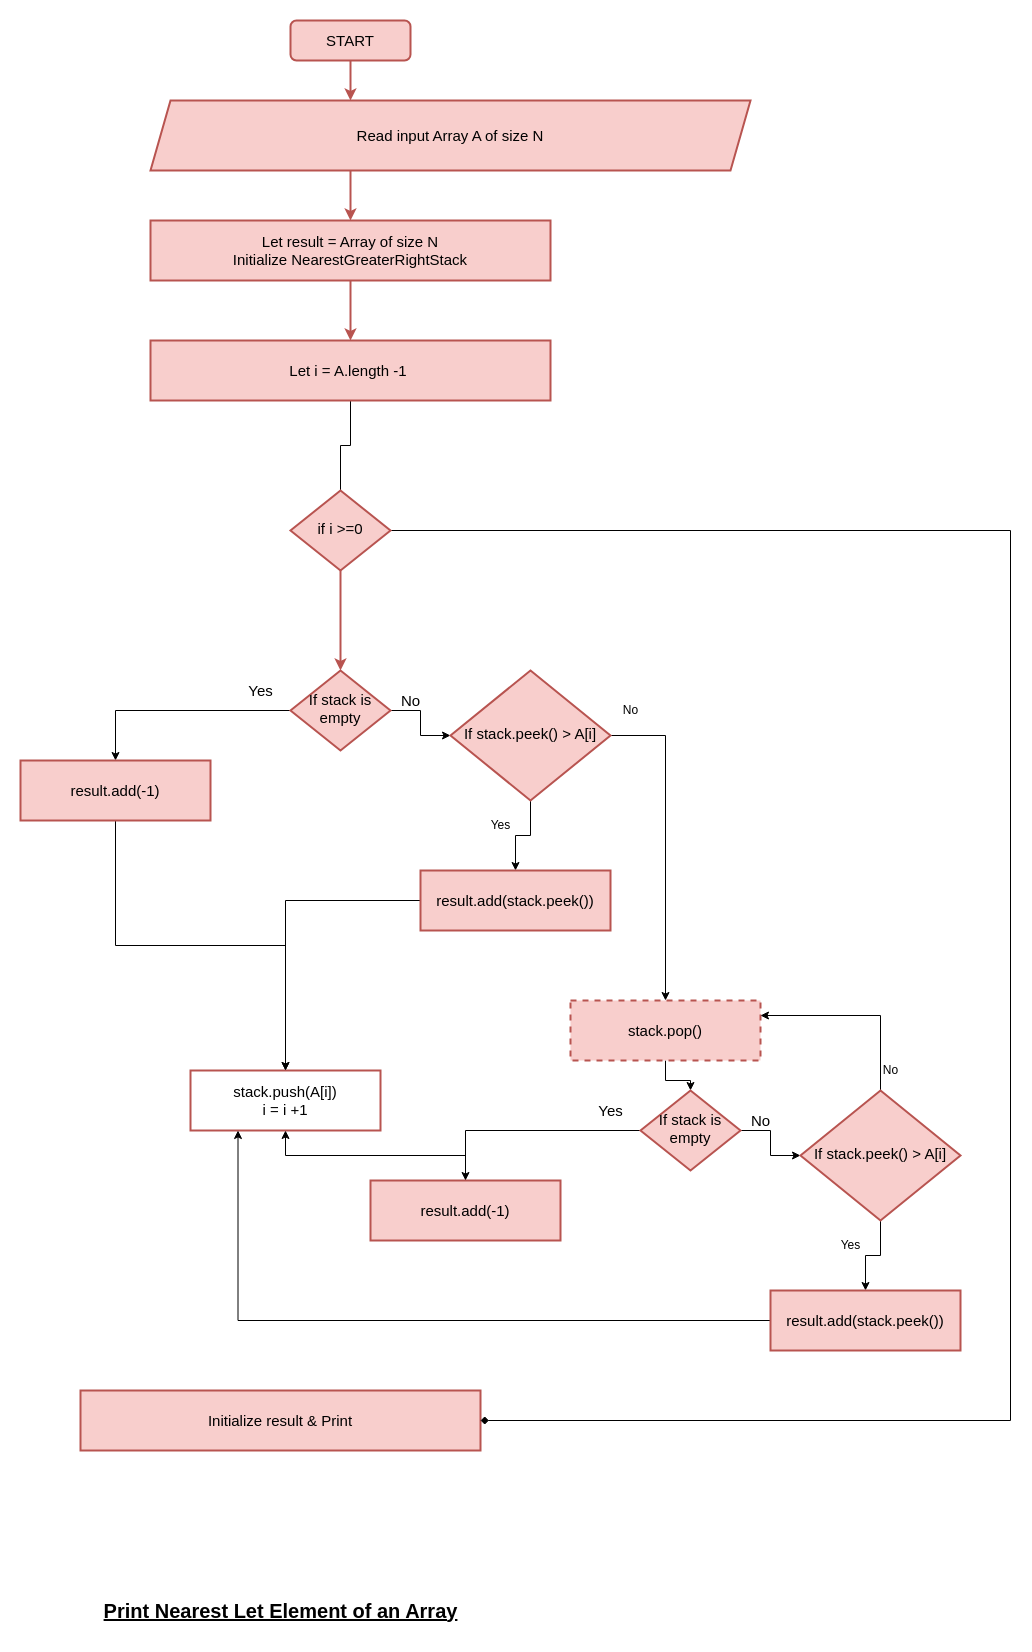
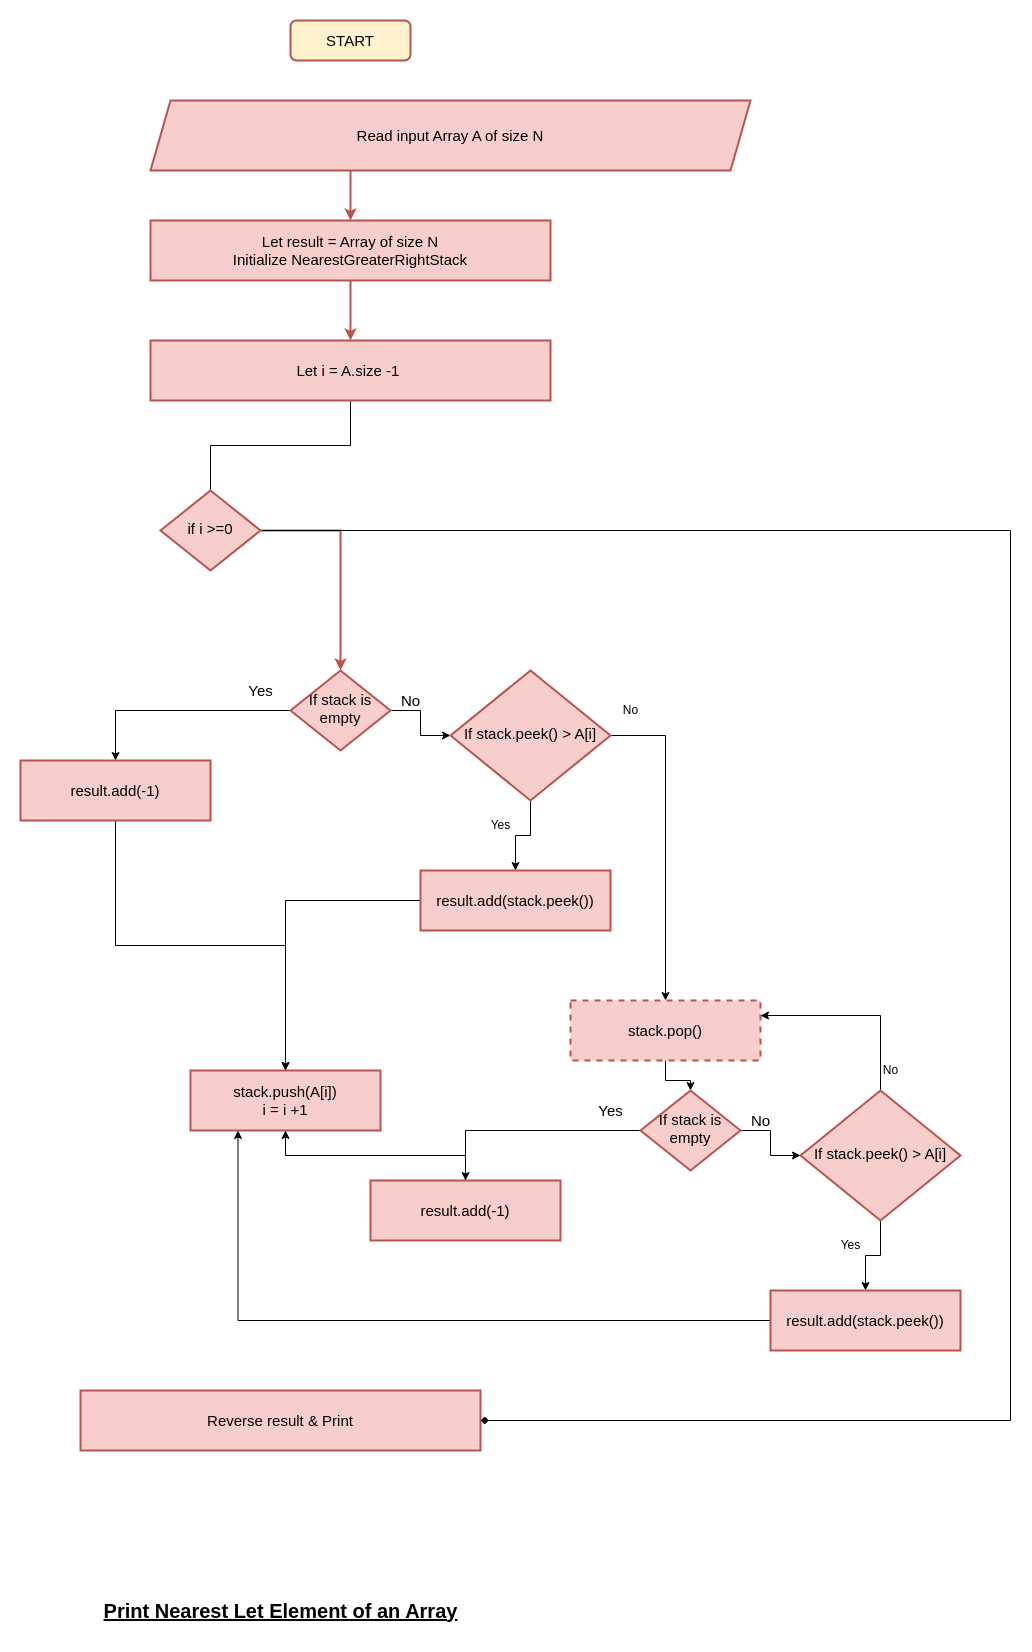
(351, 41) -> (351, 41)
(351, 76) -> none
(351, 371) -> (351, 371)
(341, 531) -> (211, 531)
(286, 1101) -> (286, 1101)
(281, 1421) -> (281, 1421)
